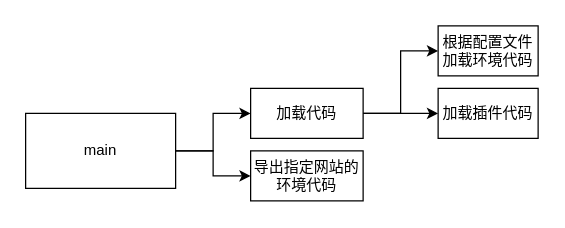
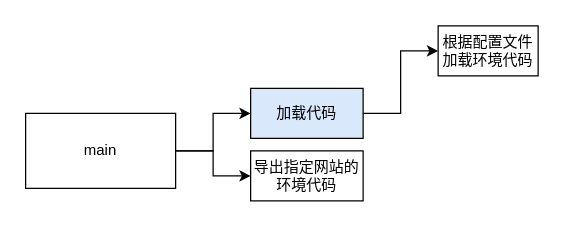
(307, 113) -> (307, 113)
(416, 113) -> none
(488, 113) -> none
